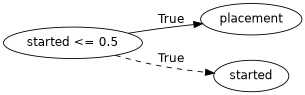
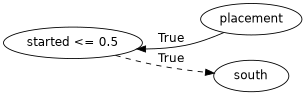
(161, 28) -> (186, 45)
(251, 76) -> (251, 76)
